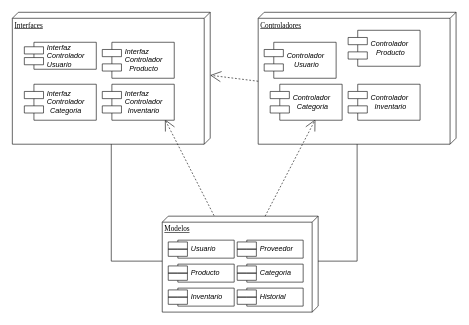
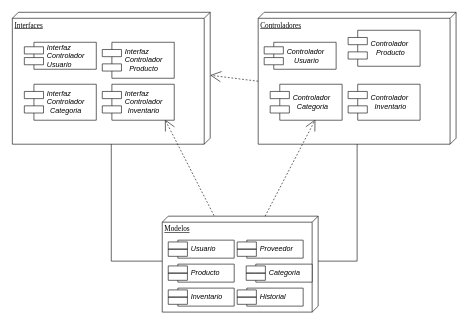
(300, 60) -> (300, 56)
(270, 273) -> (279, 273)
